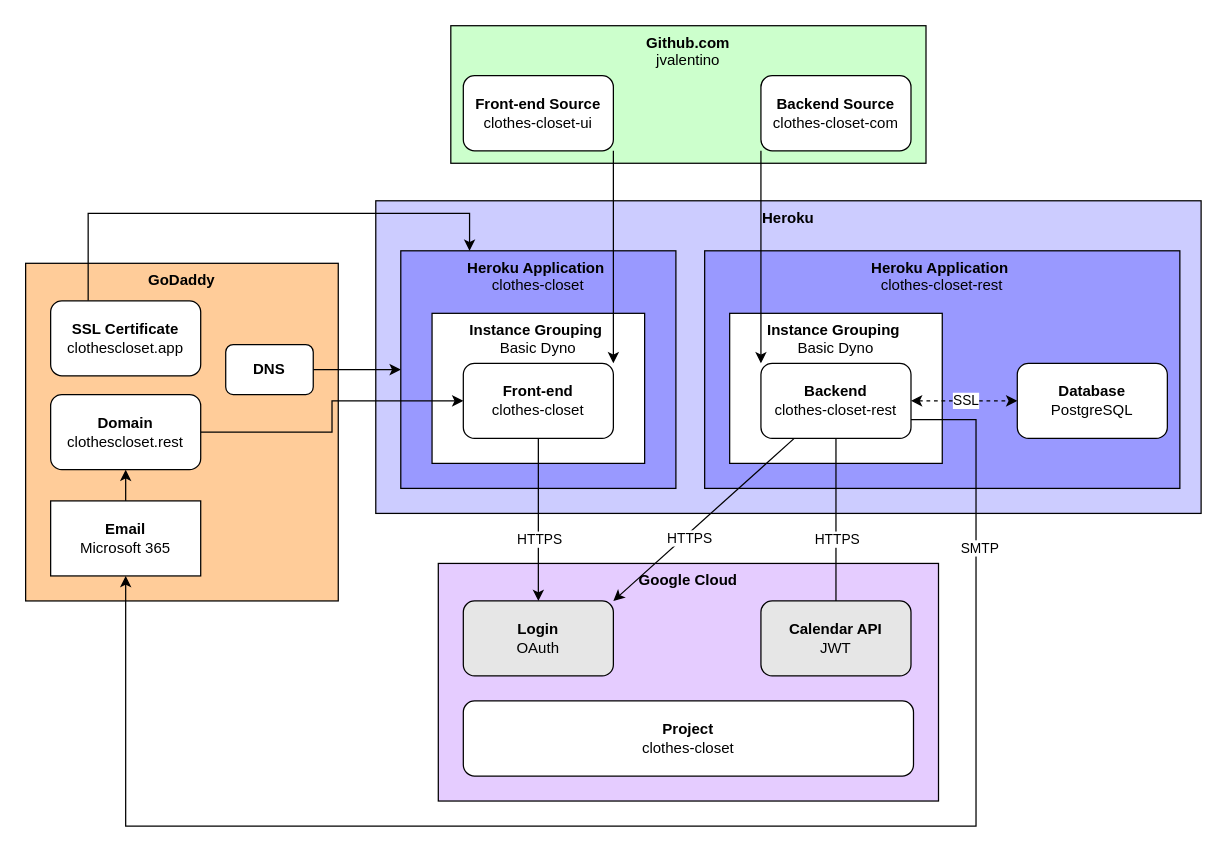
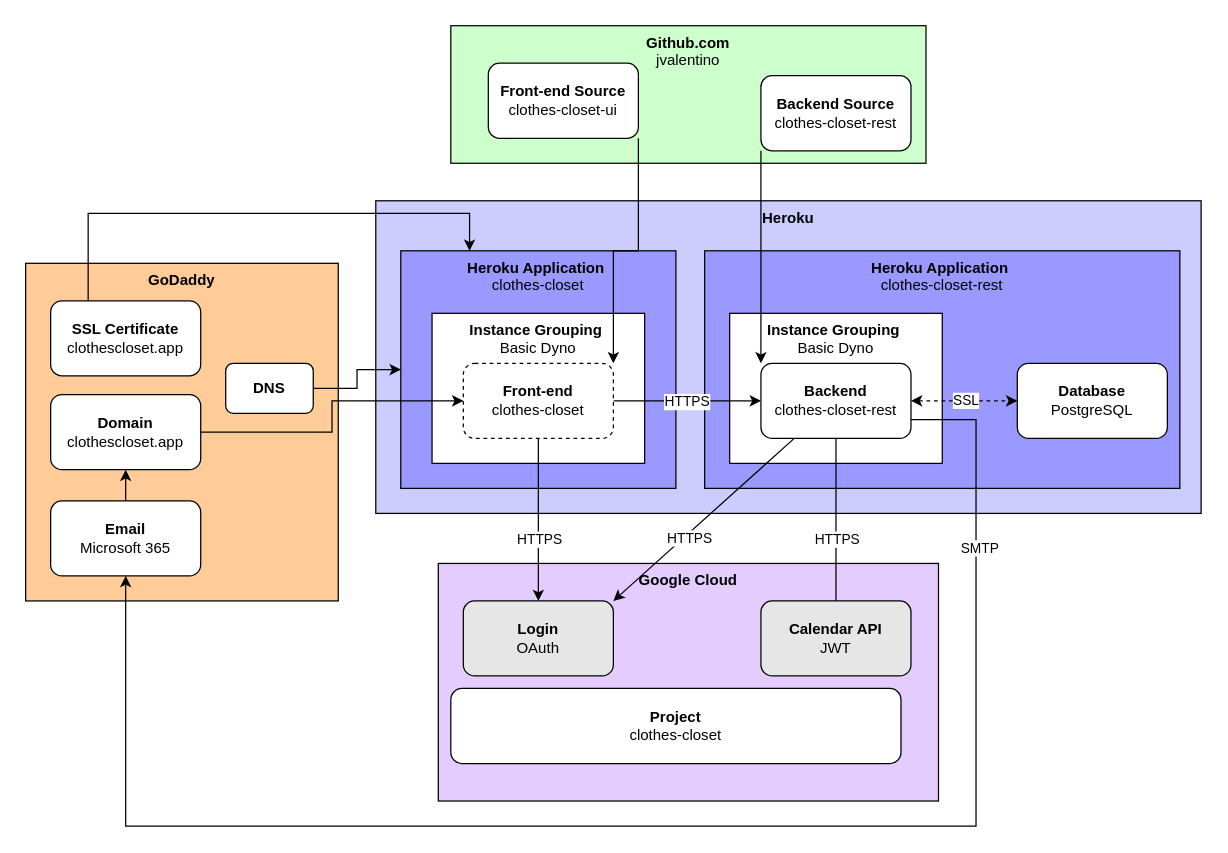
(538, 113) -> (563, 101)
(836, 113) -> (836, 113)
(269, 369) -> (269, 388)
(538, 401) -> (538, 401)
none -> (680, 401)
(126, 432) -> (126, 432)
(126, 538) -> (126, 538)
(688, 738) -> (676, 726)
